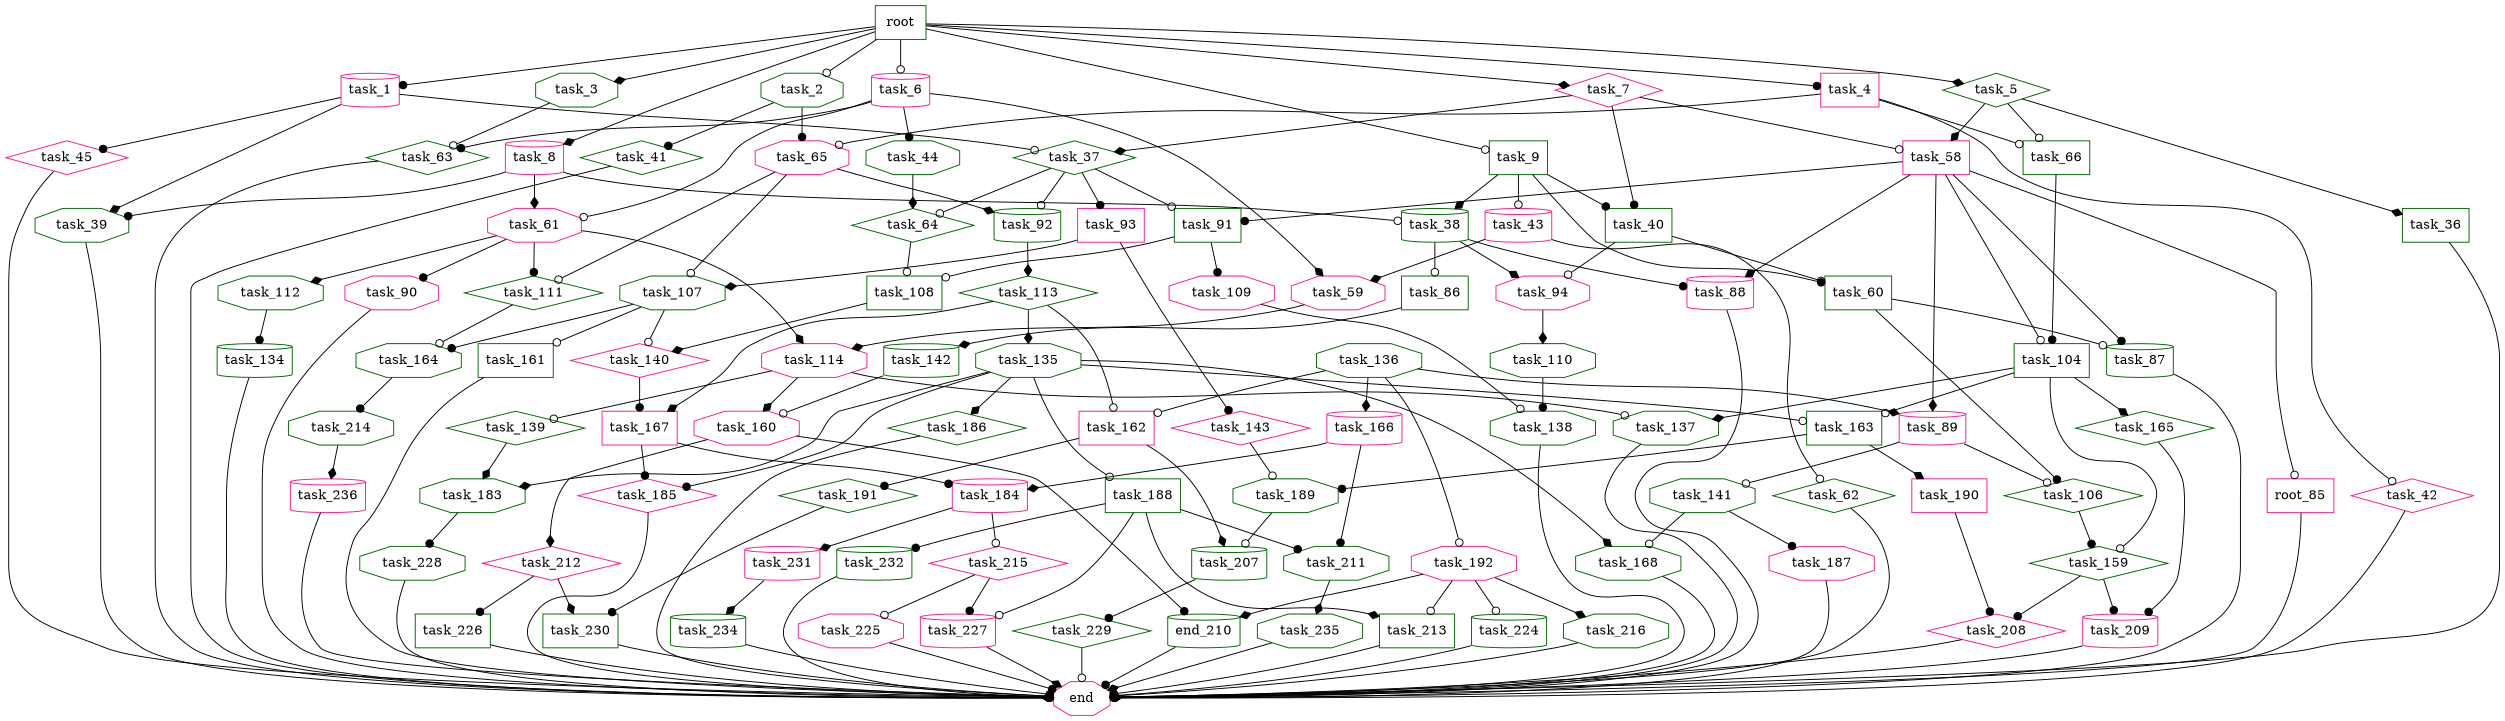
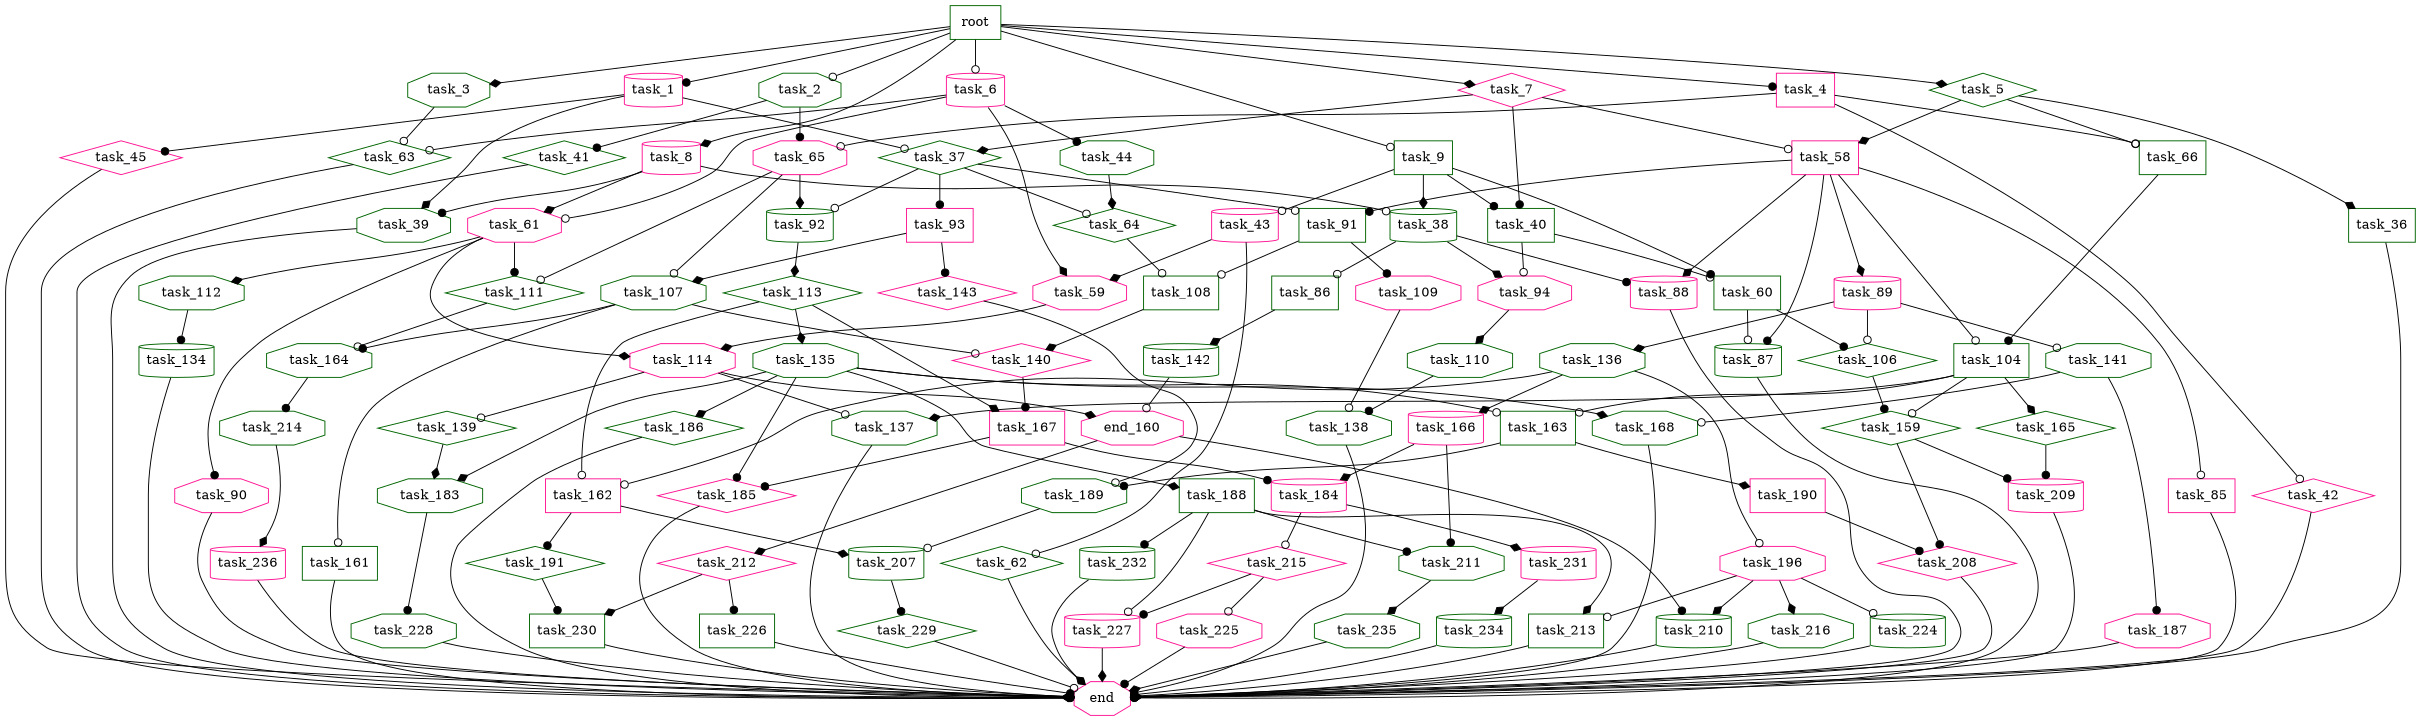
(668, 127) -> (728, 119)
(1653, 387) -> (1739, 324)
(747, 428) -> (1132, 428)
(1061, 433) -> (998, 450)
(2301, 496) -> (2202, 496)
(1464, 563) -> (1773, 563)
(1204, 631) -> (1694, 631)
